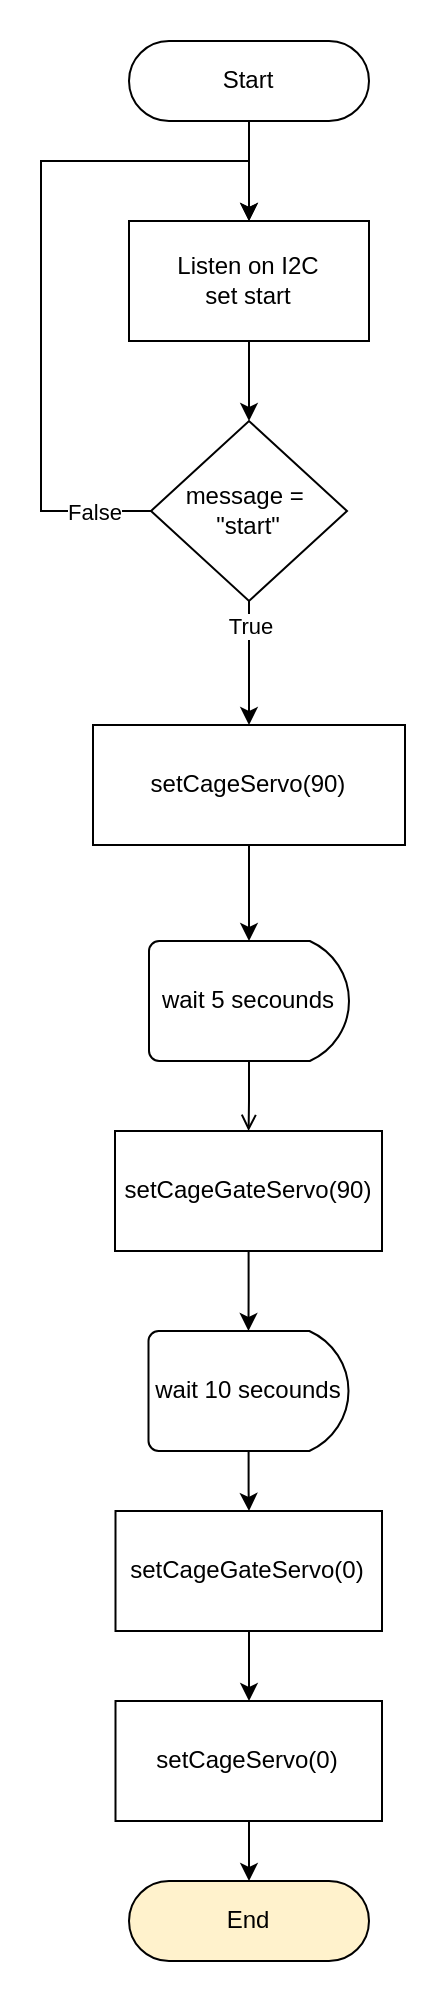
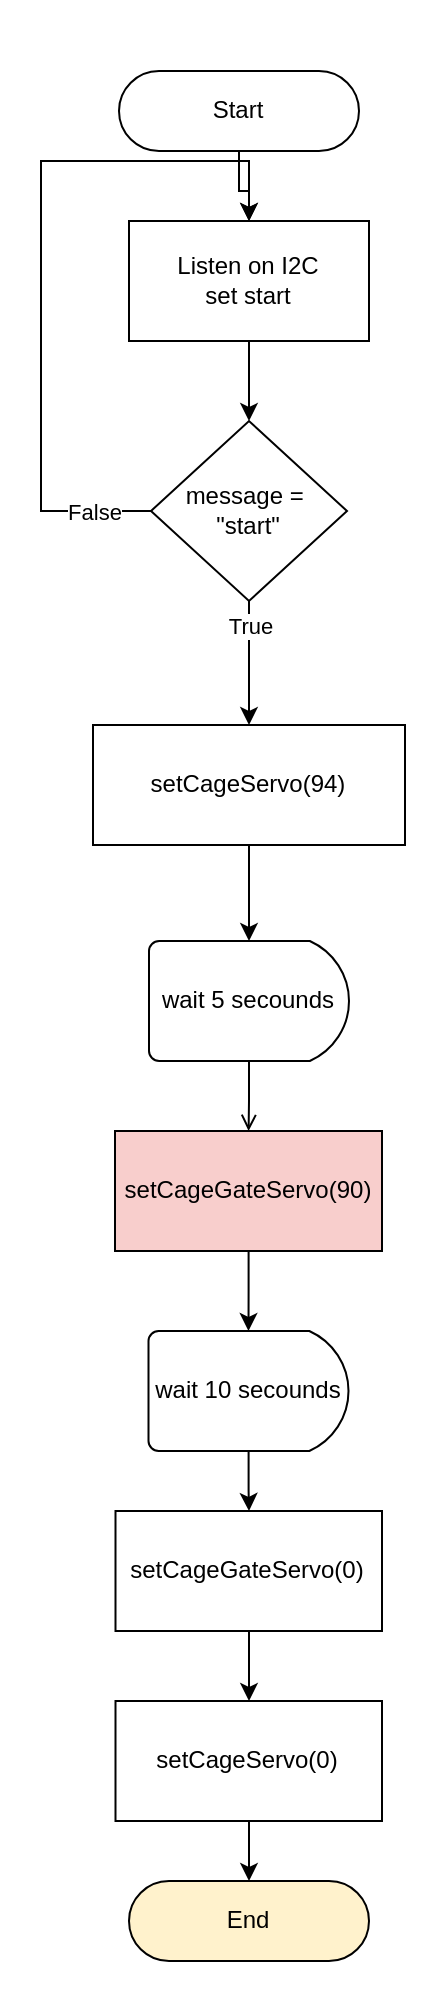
(249, 81) -> (239, 111)
(249, 785) -> (249, 785)
(249, 1191) -> (249, 1191)
